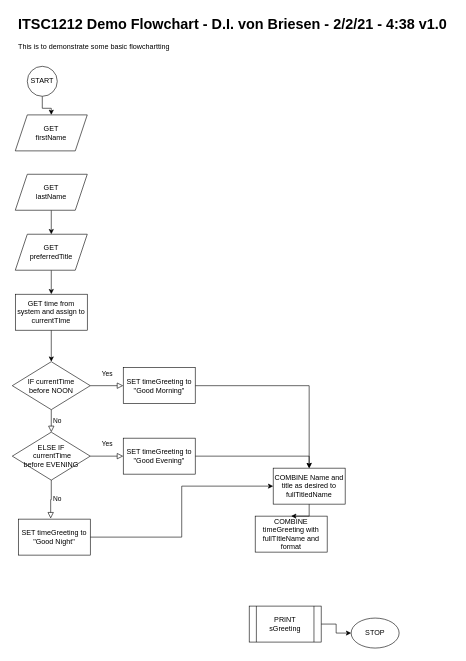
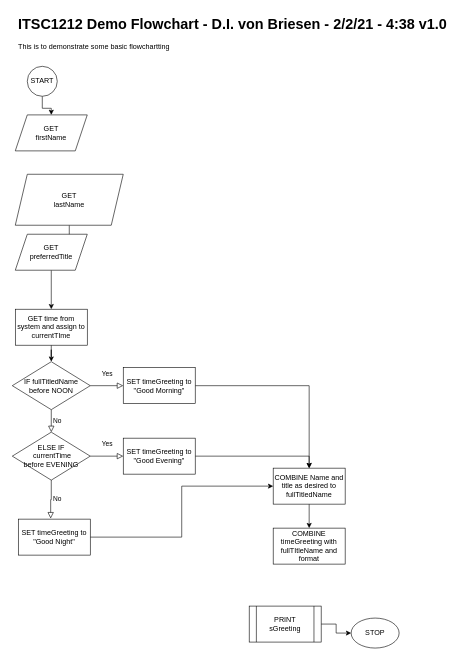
(51, 192) -> (69, 200)
(51, 312) -> (51, 327)
(51, 386) -> (51, 386)
(291, 534) -> (309, 546)
